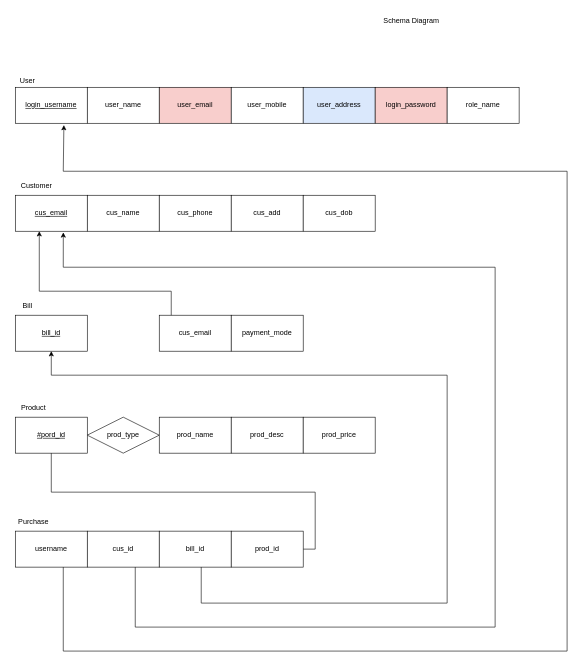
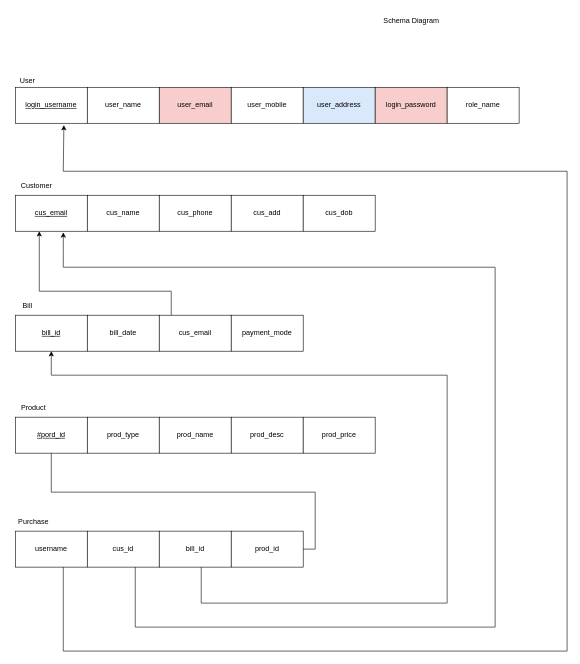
none -> (123, 333)
(123, 435) -> (123, 435)
